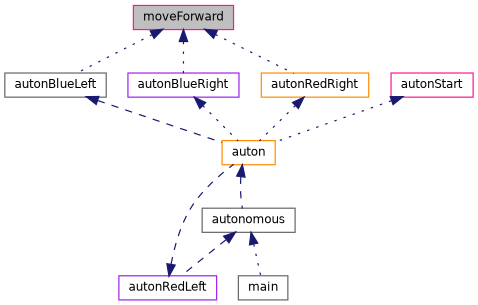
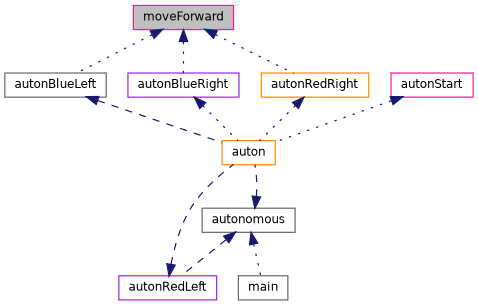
(241, 193) -> (257, 181)
